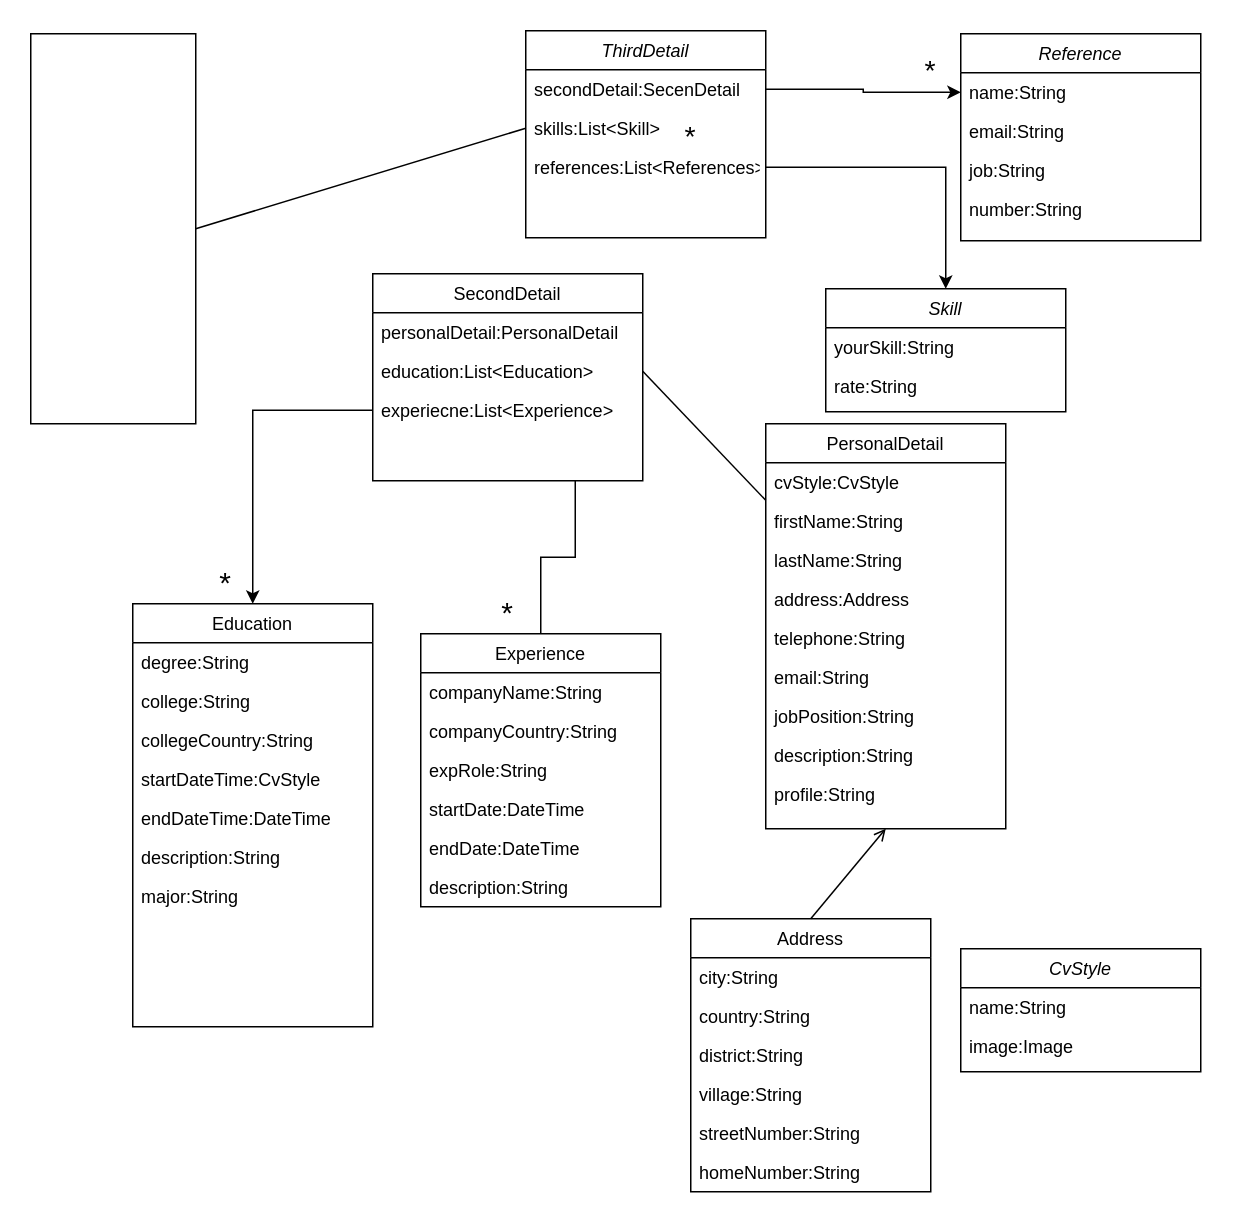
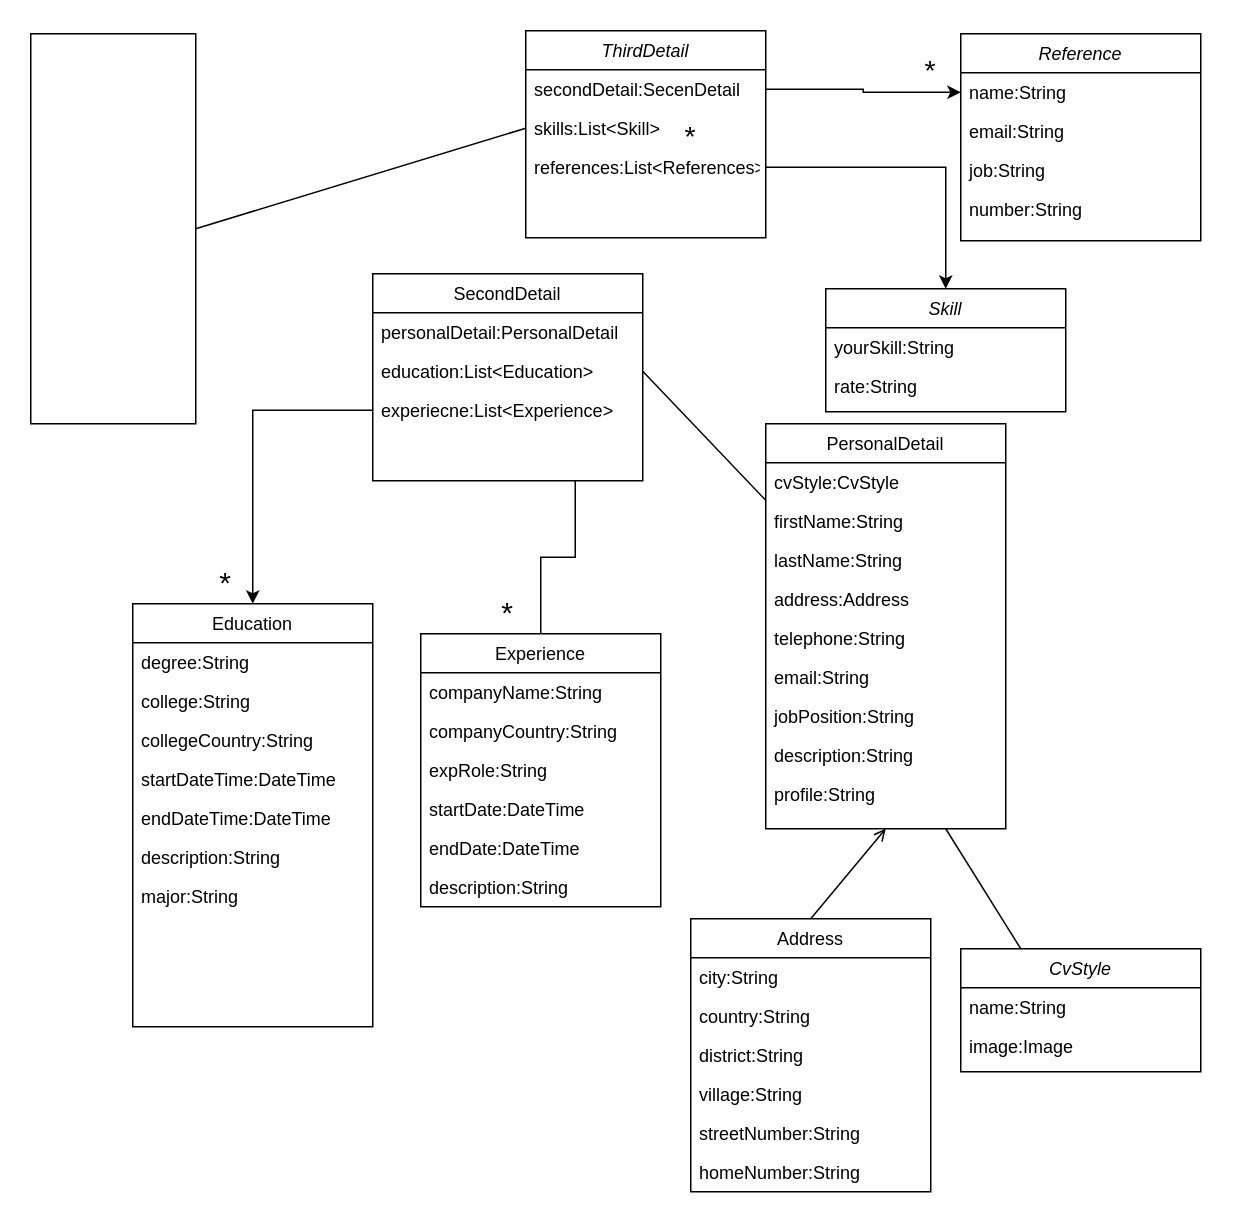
(240, 780) -> (245, 780)
none -> (984, 890)
